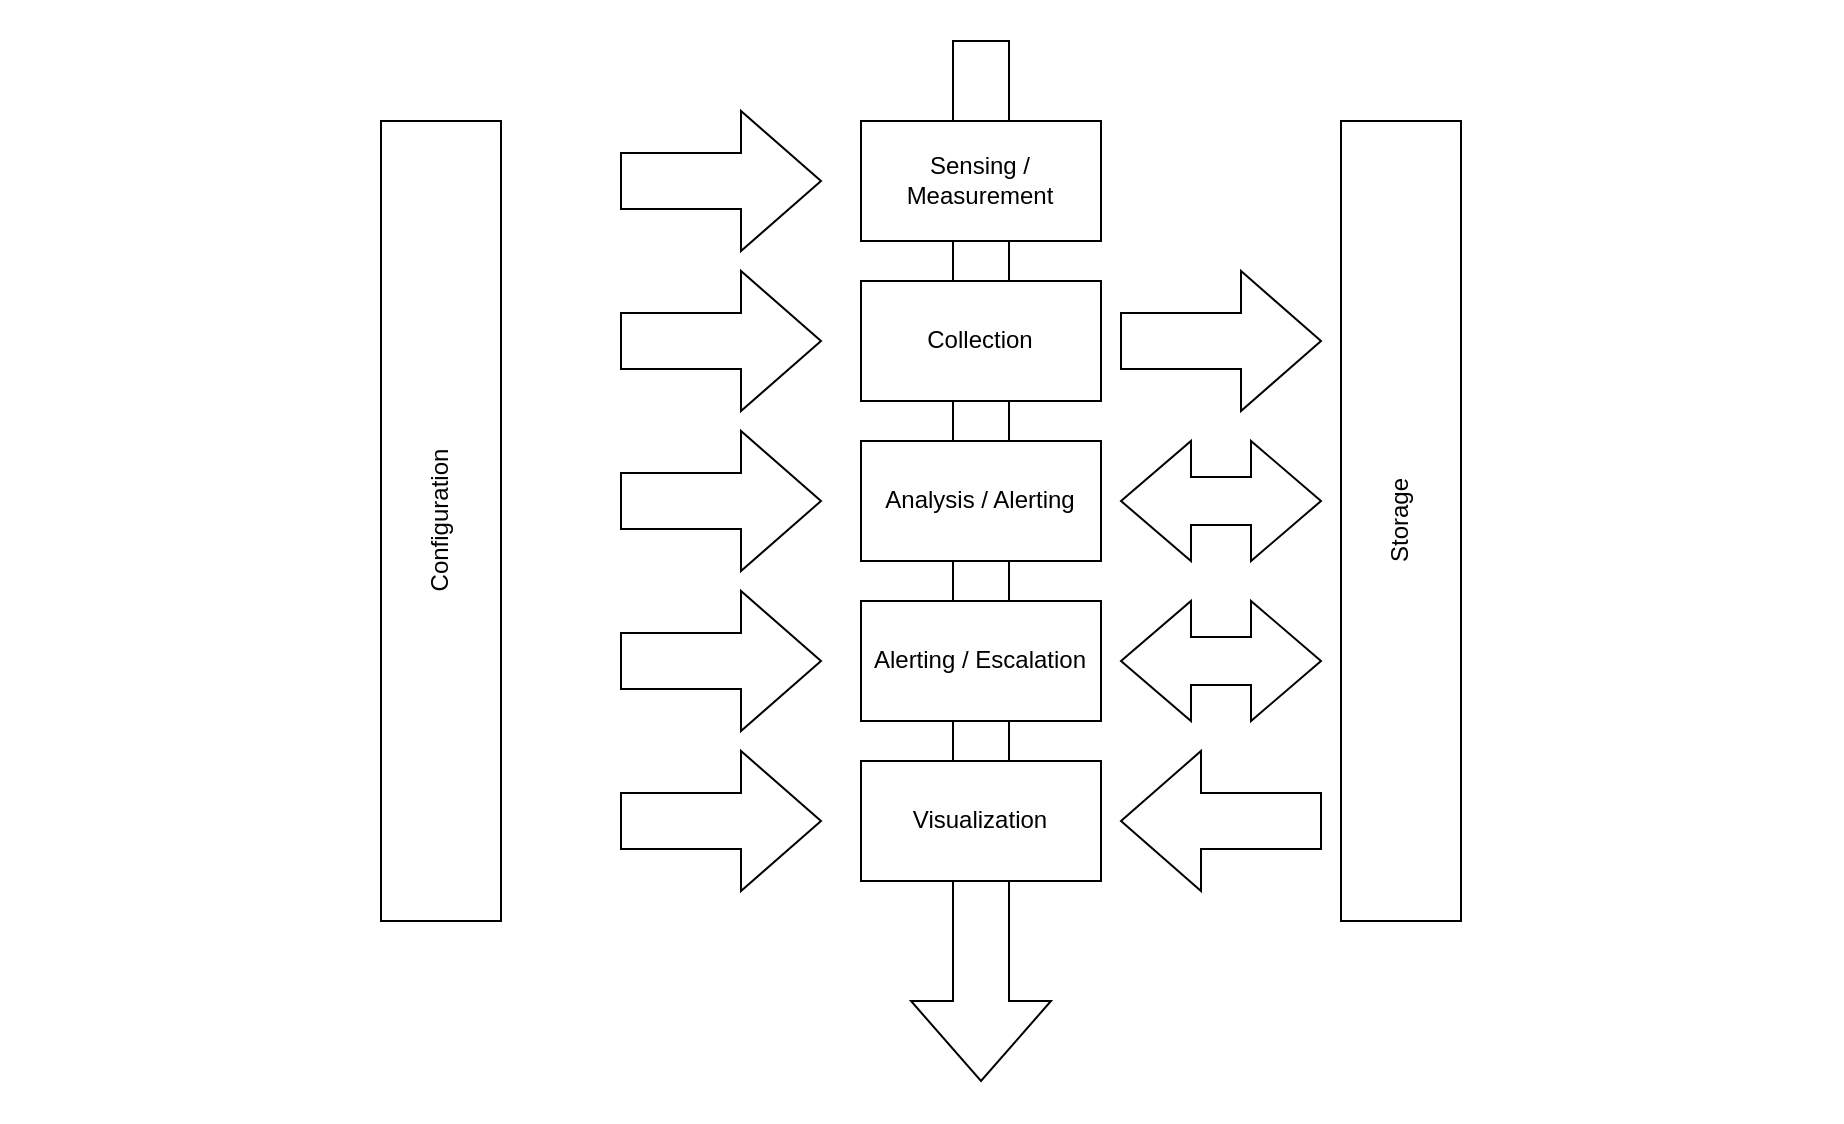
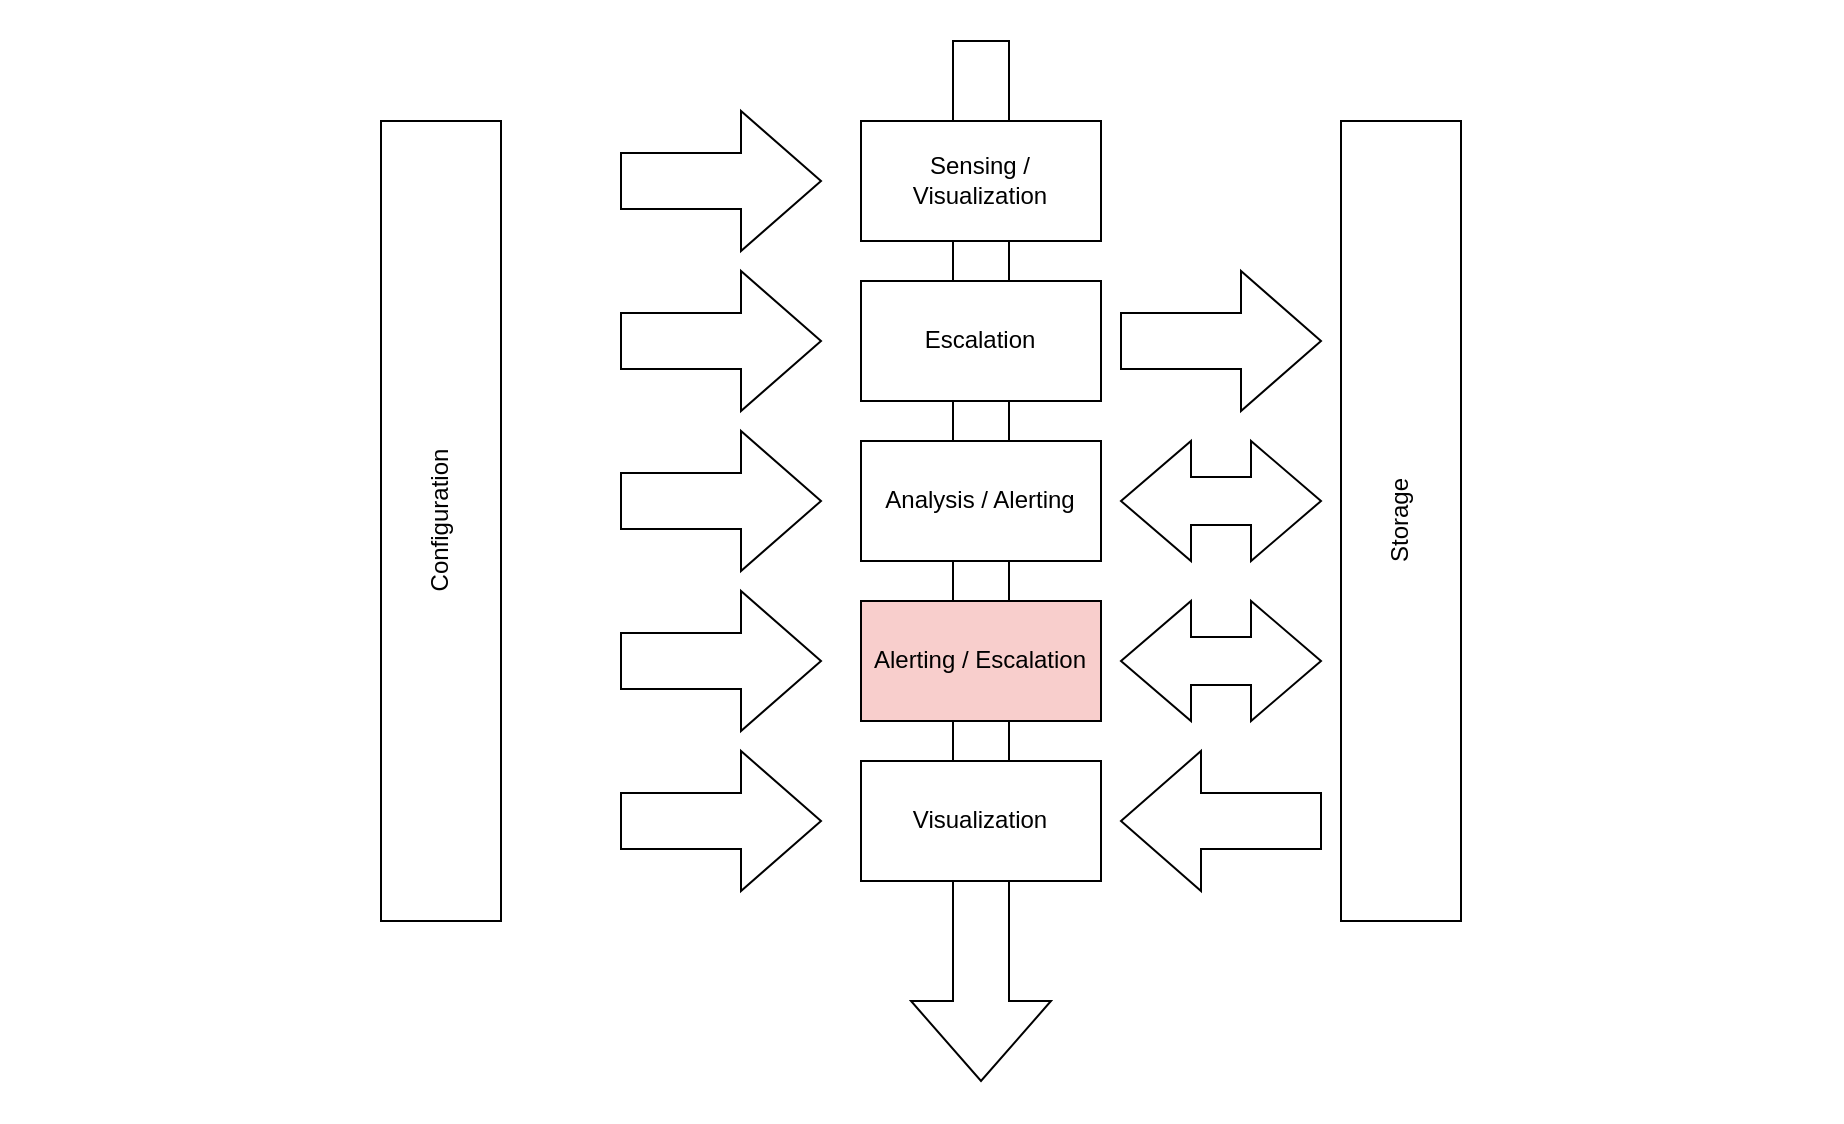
(981, 181) -> (981, 181)
(981, 341) -> (981, 341)
(981, 661) -> (981, 661)
